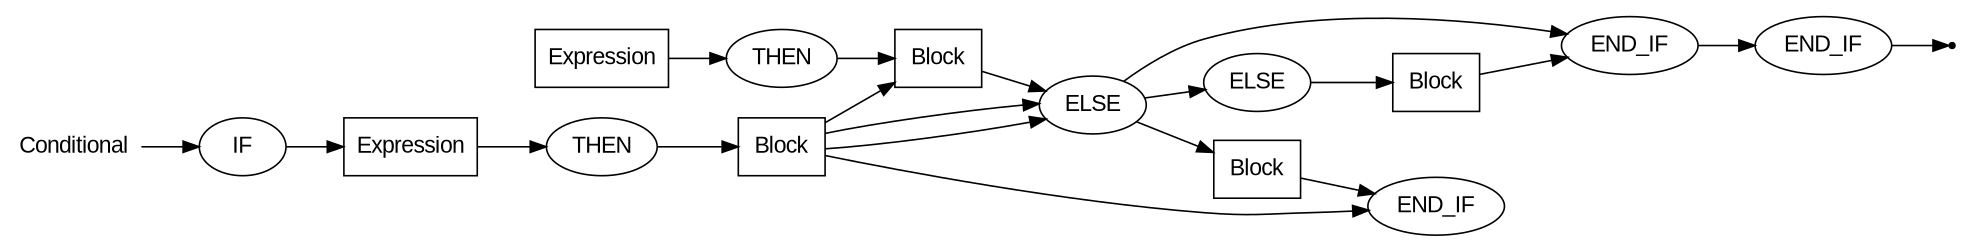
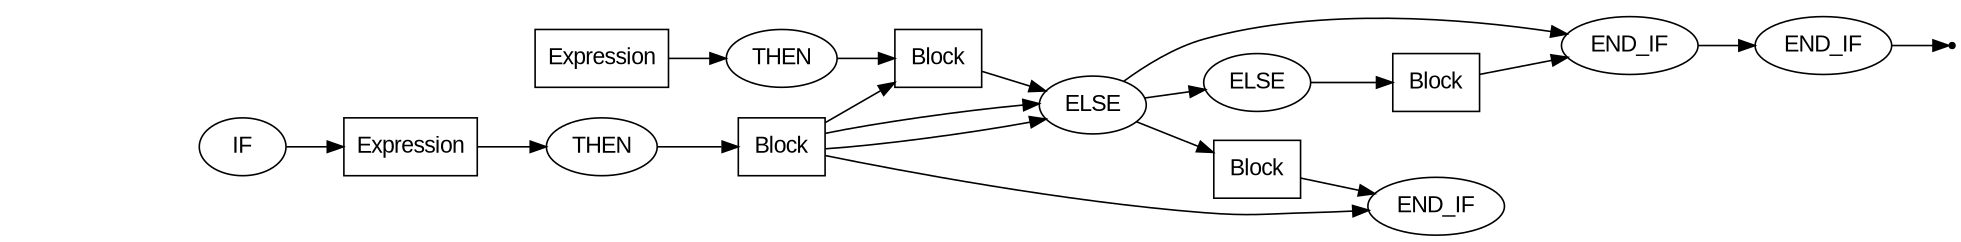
(74, 147) -> none
